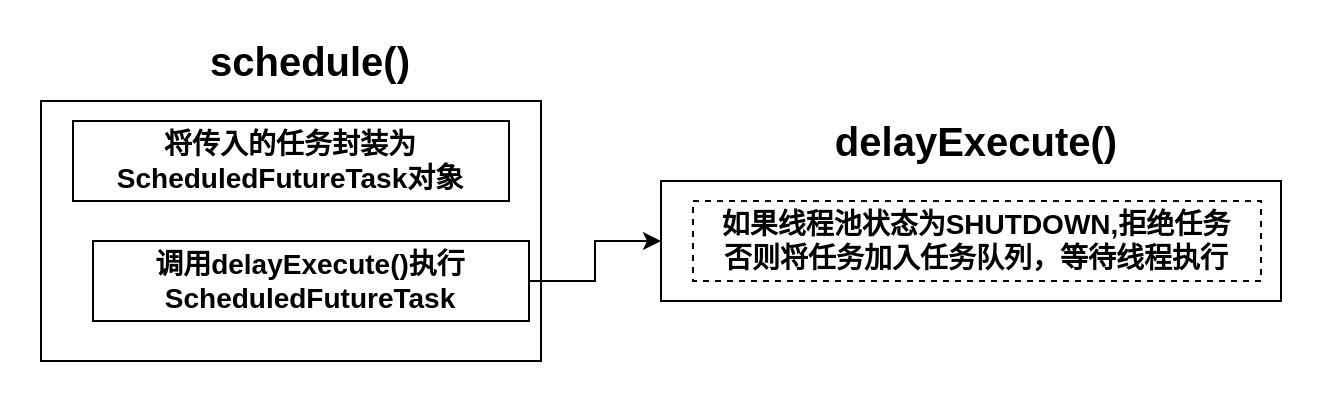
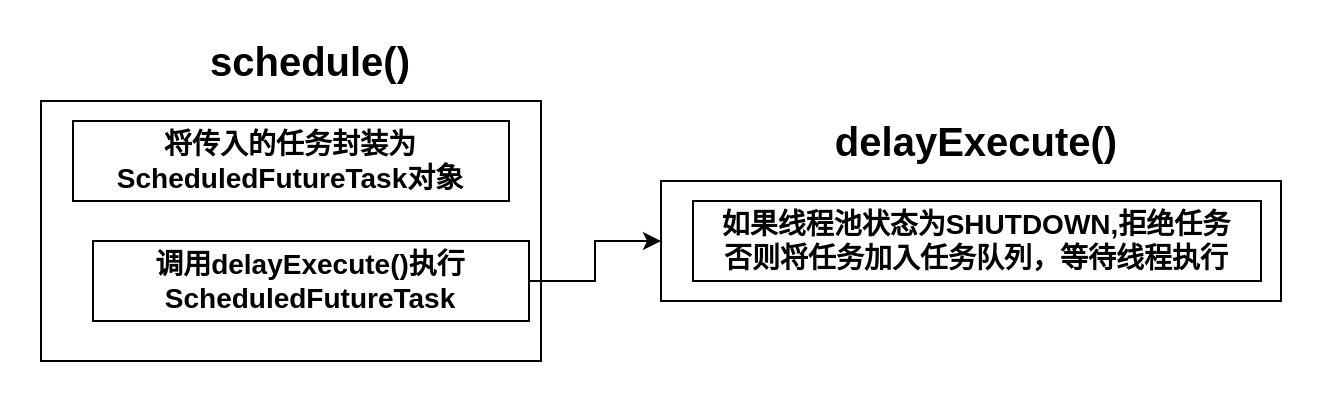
(977, 241) -> (977, 241)
